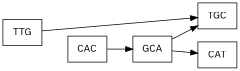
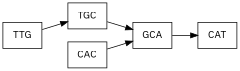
(182, 34) -> (116, 25)
